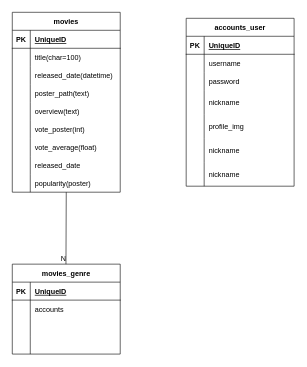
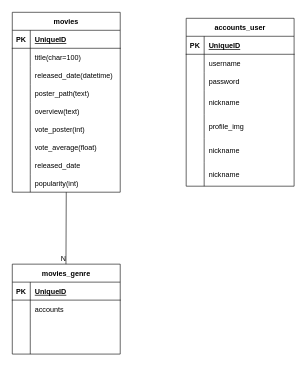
(69, 184) -> (62, 184)
